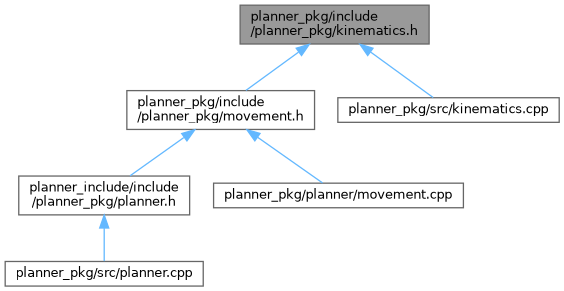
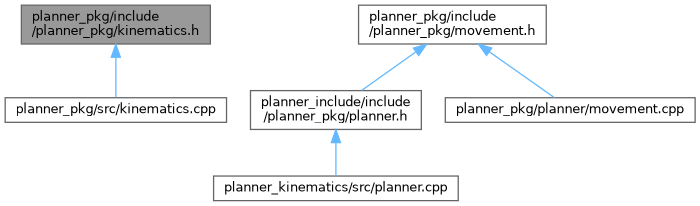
(272, 71) -> none
(104, 274) -> (336, 188)
